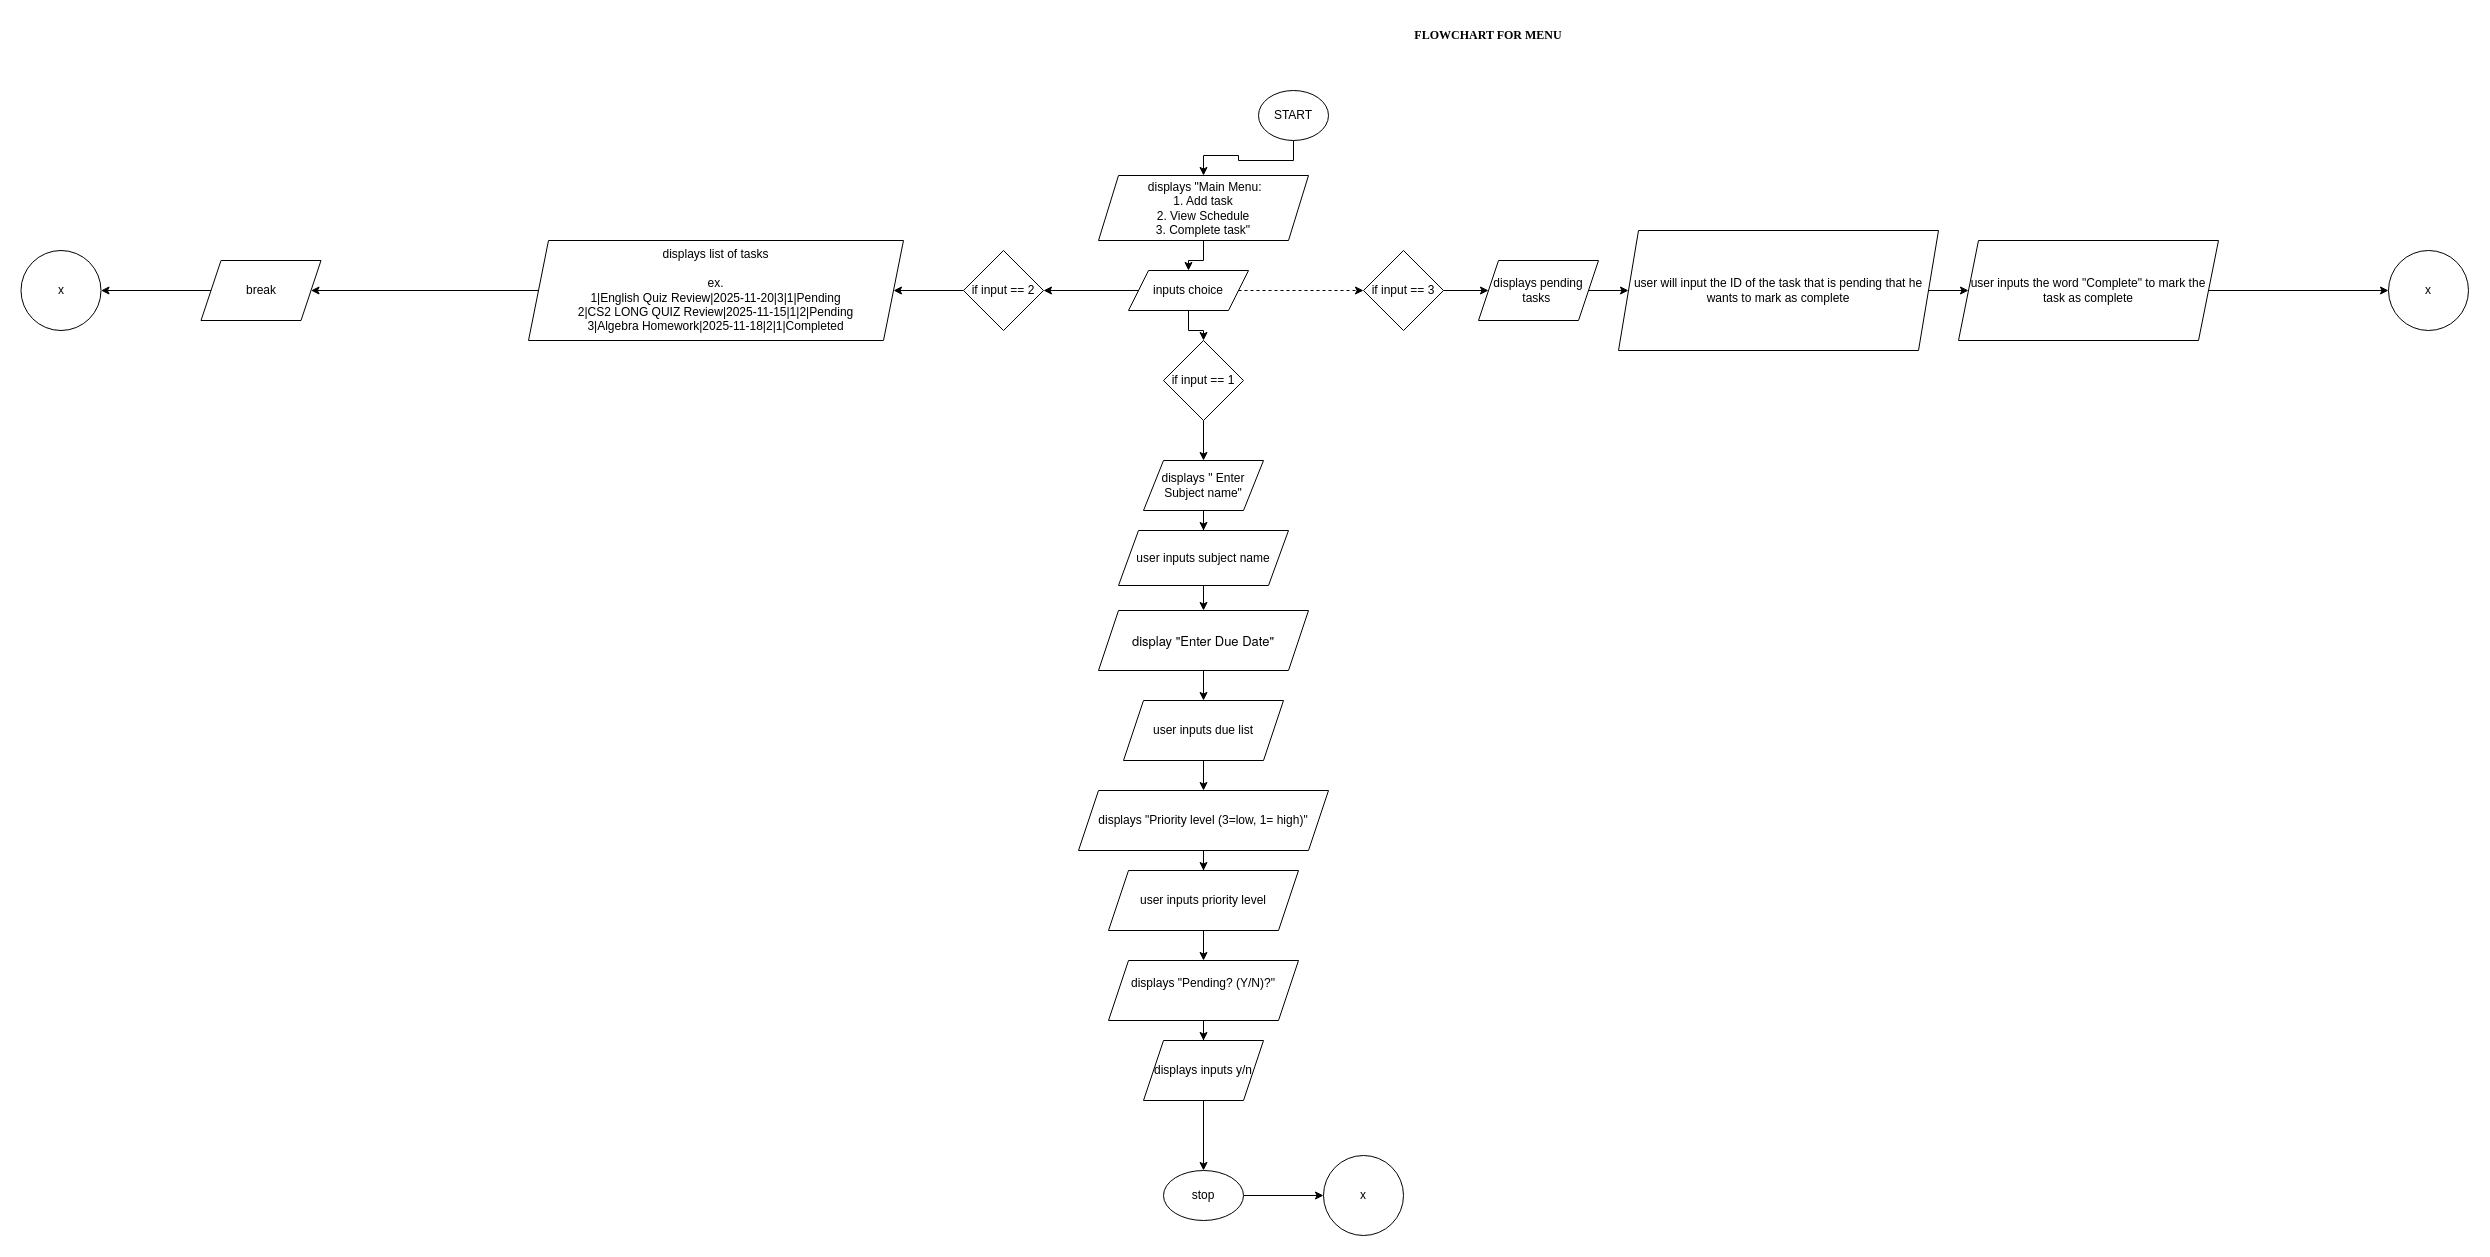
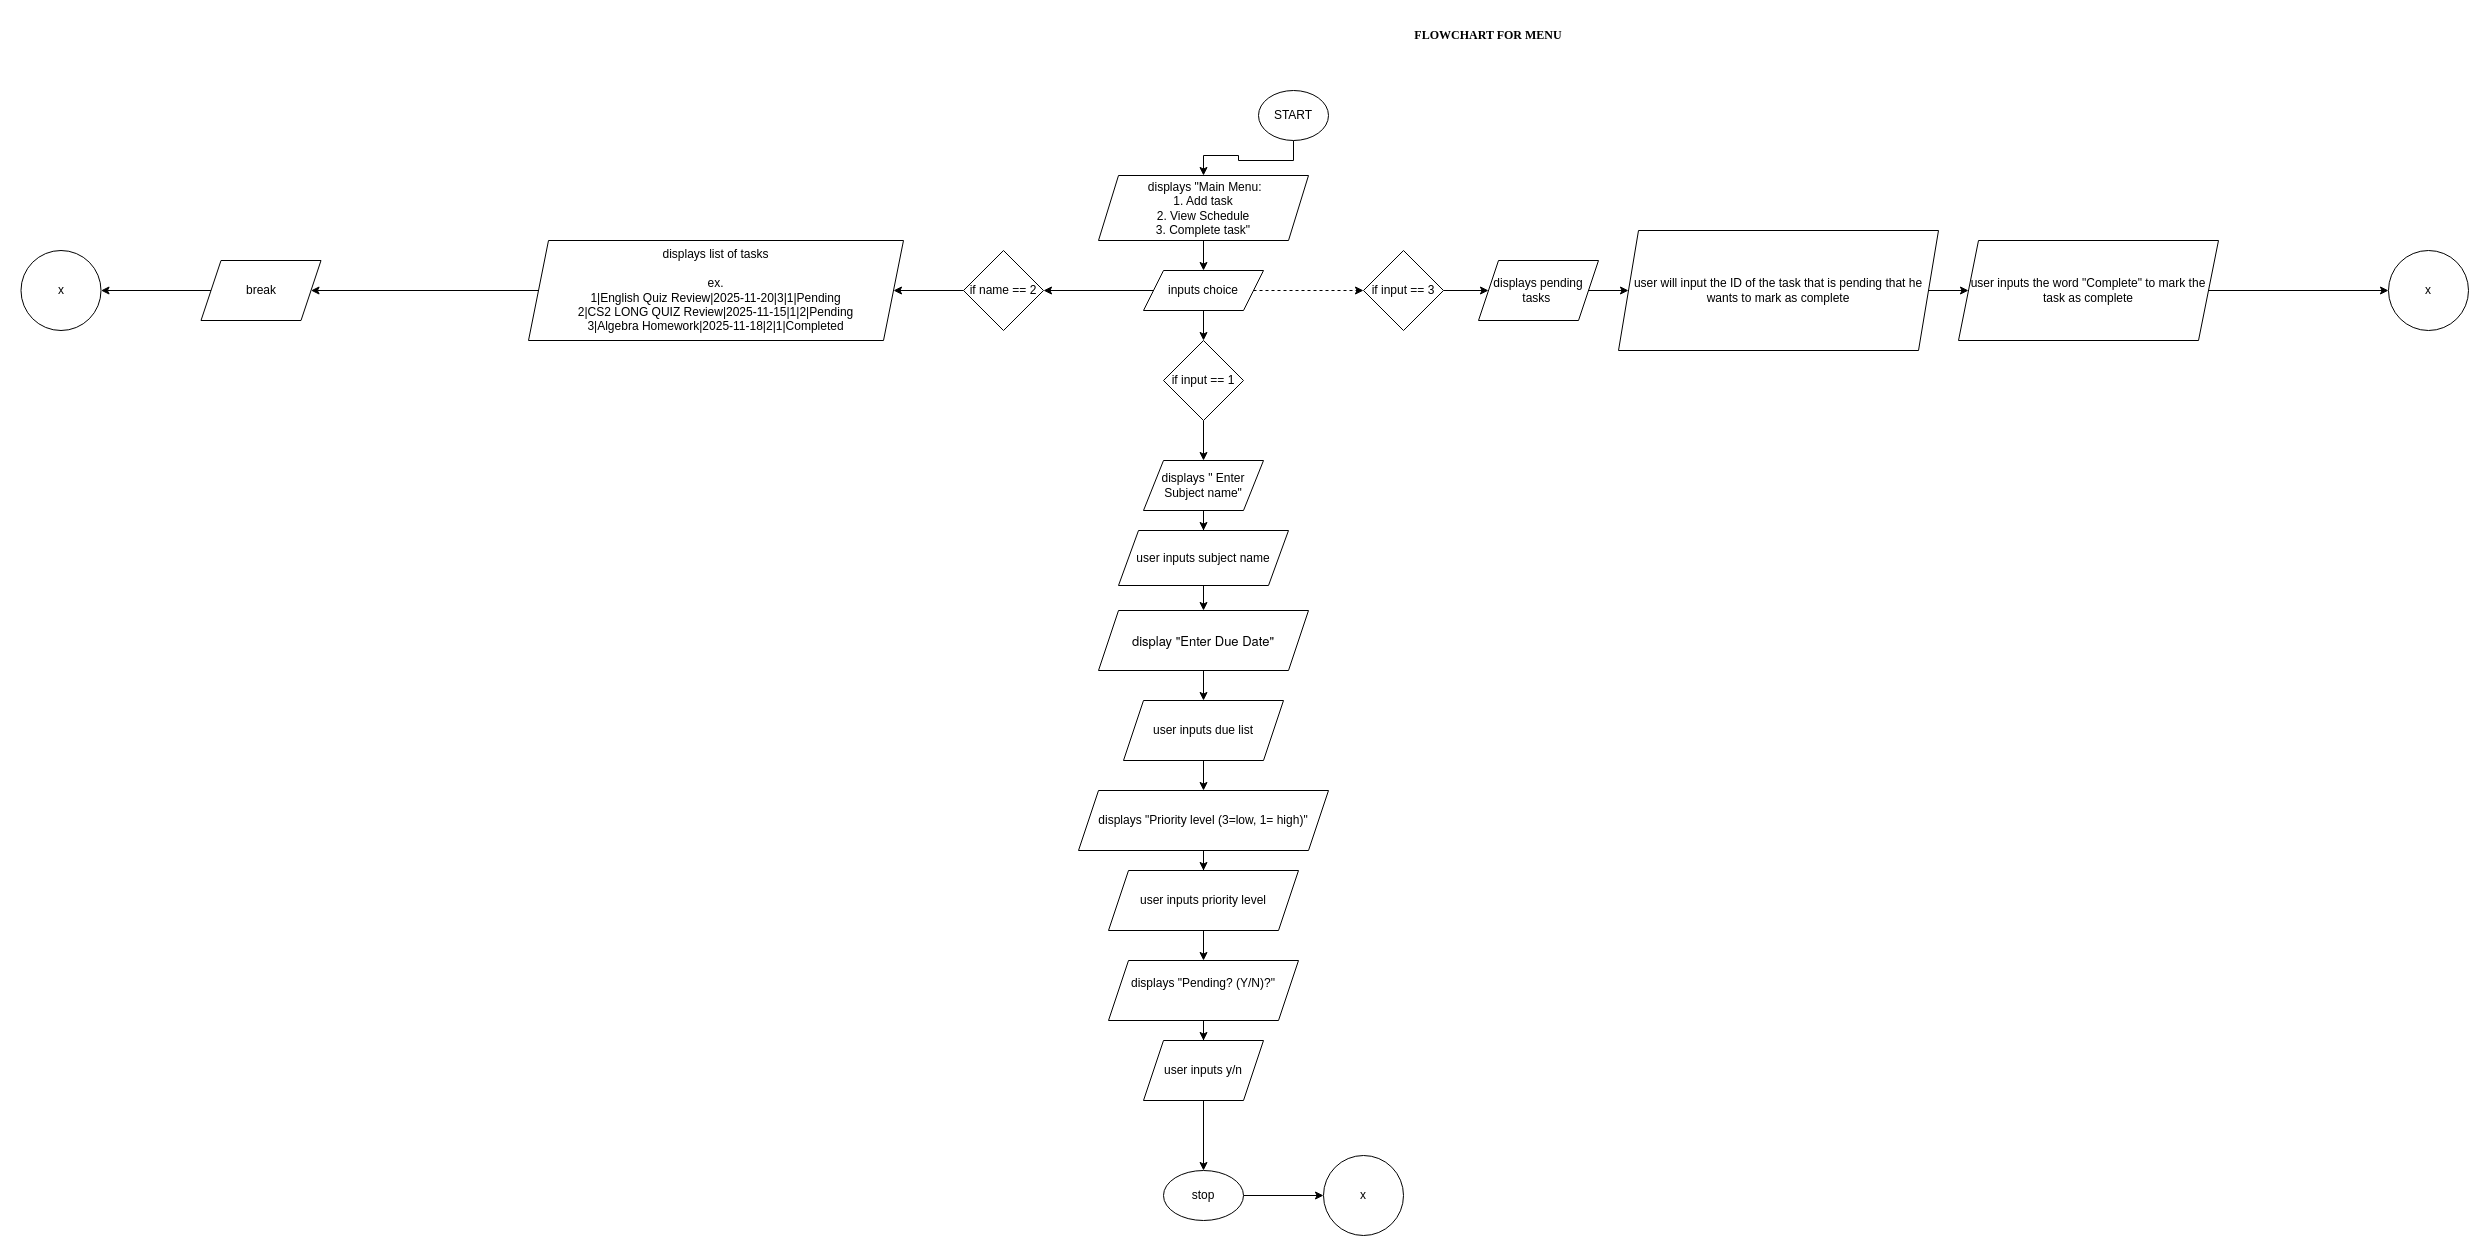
(1004, 291) -> (1004, 291)
(1189, 291) -> (1204, 291)
(1204, 1071) -> (1204, 1071)
